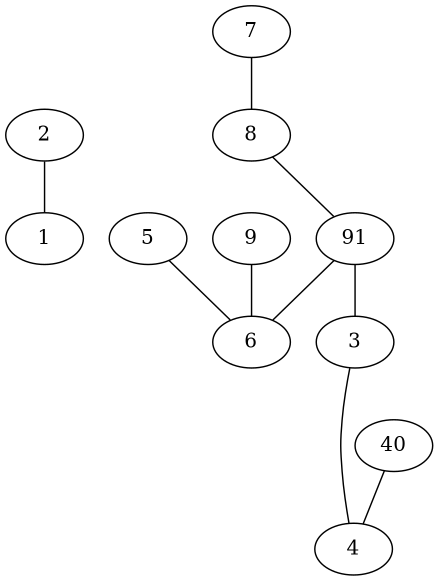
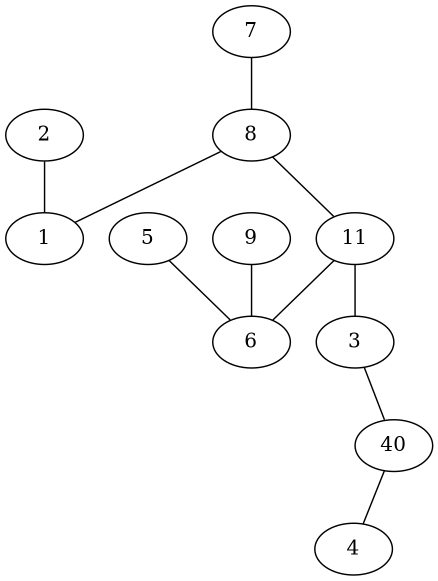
none -> (148, 187)
(355, 239) -> (355, 239)
(341, 446) -> (374, 394)
